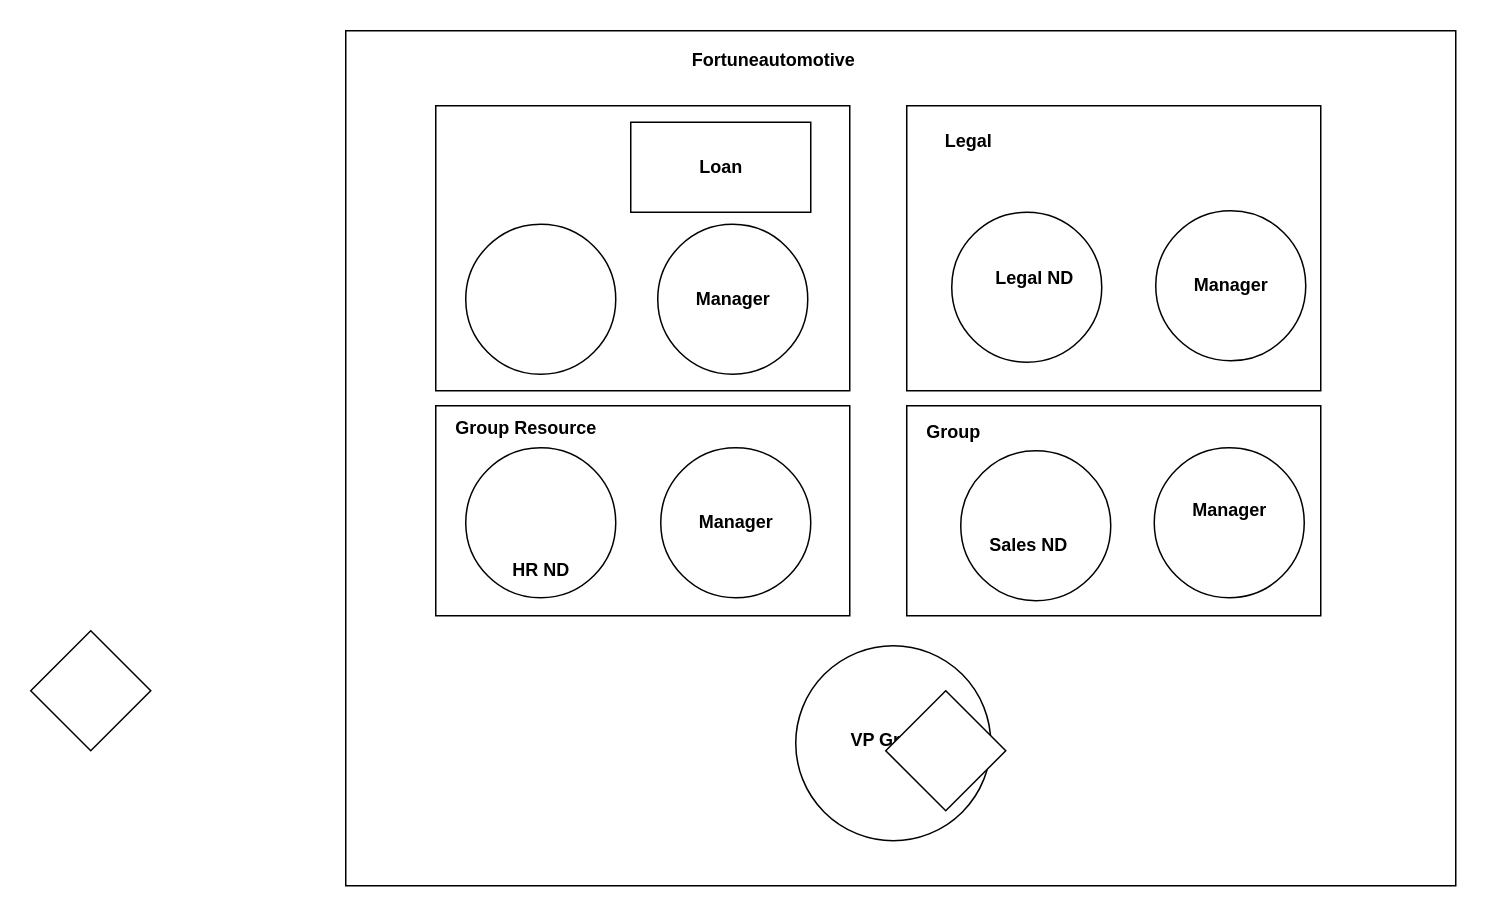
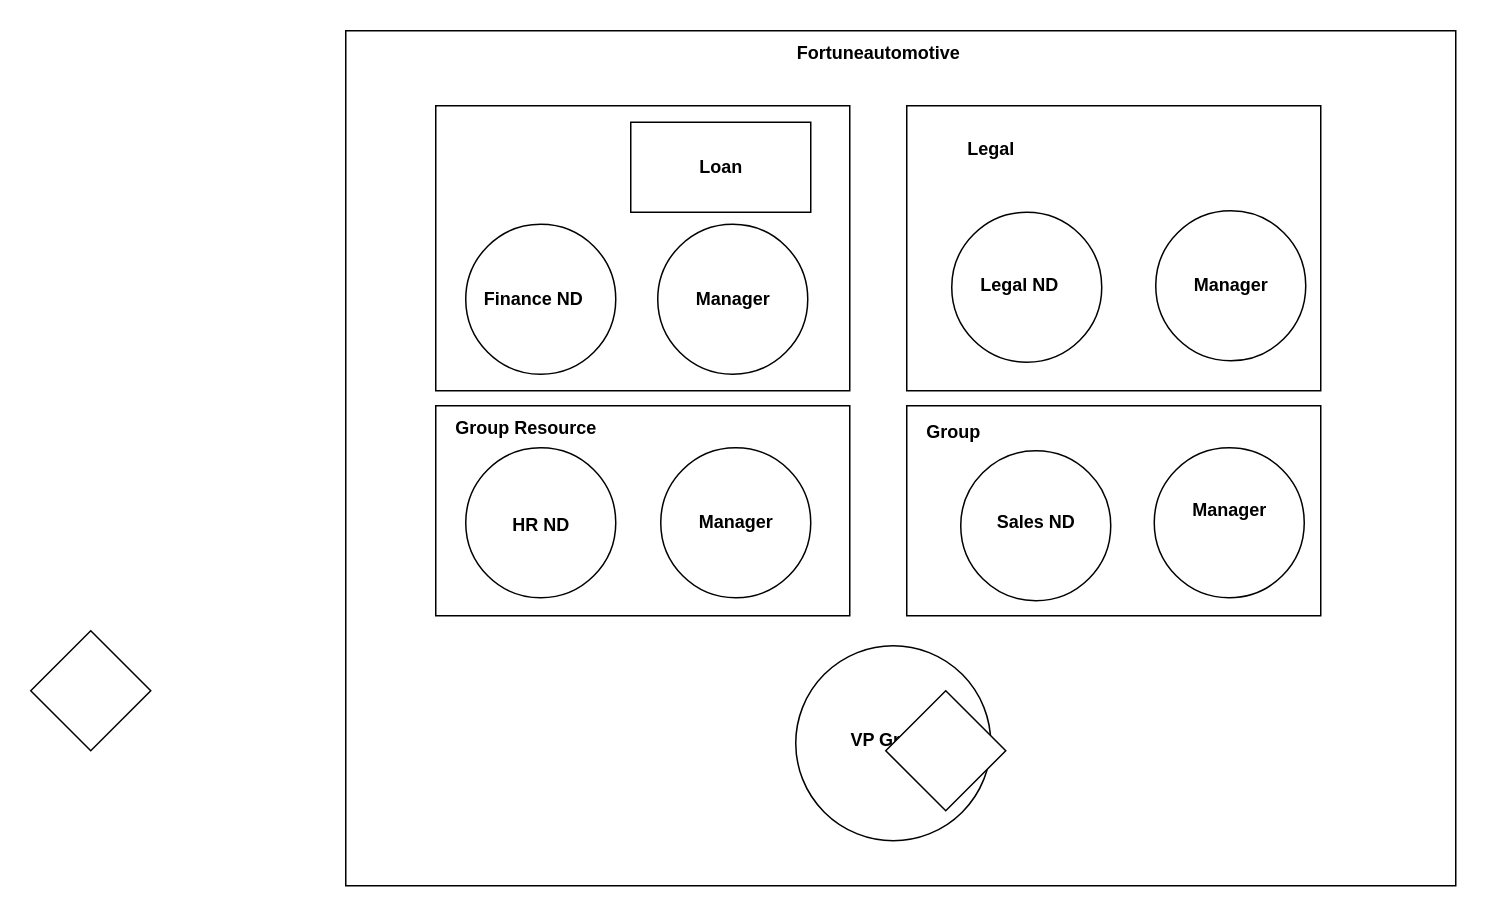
(773, 61) -> (878, 53)
(968, 152) -> (991, 160)
(1034, 278) -> (1019, 286)
none -> (533, 299)
(1028, 545) -> (1036, 523)
(541, 571) -> (541, 526)
